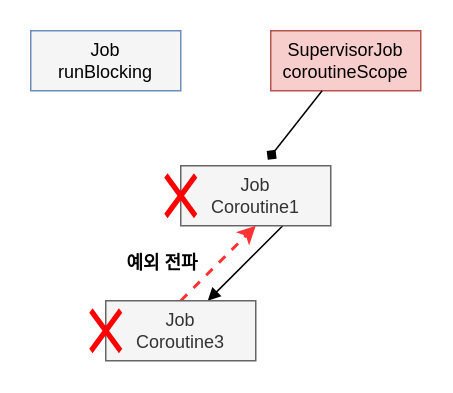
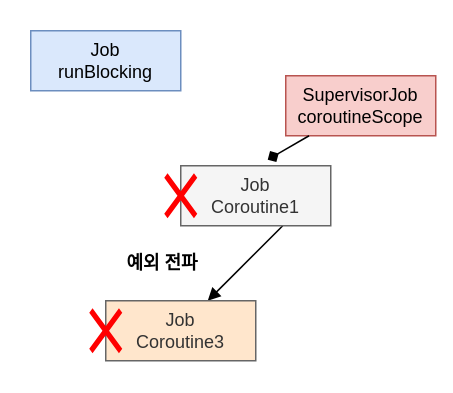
(106, 61) -> (106, 61)
(346, 61) -> (361, 106)
(214, 268) -> none
(181, 331) -> (181, 331)
